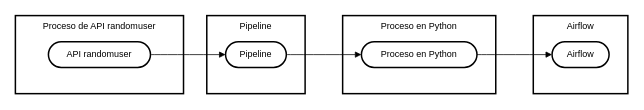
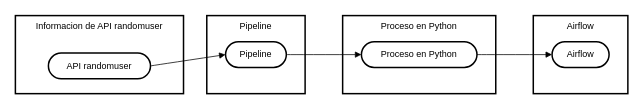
(99, 26) -> (99, 26)
(99, 54) -> (99, 66)
